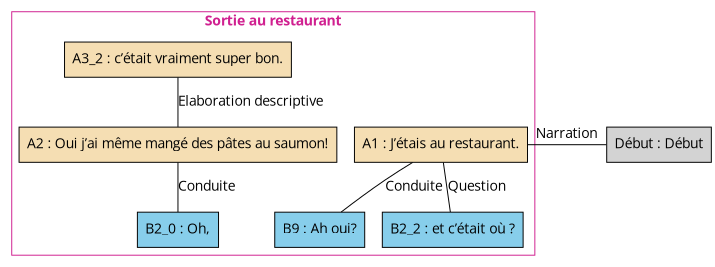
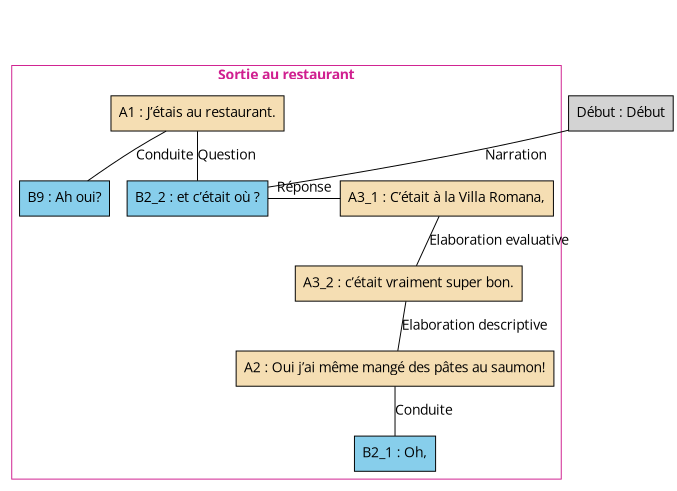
(567, 145) -> (419, 162)
none -> (447, 198)
(178, 230) -> (395, 454)
